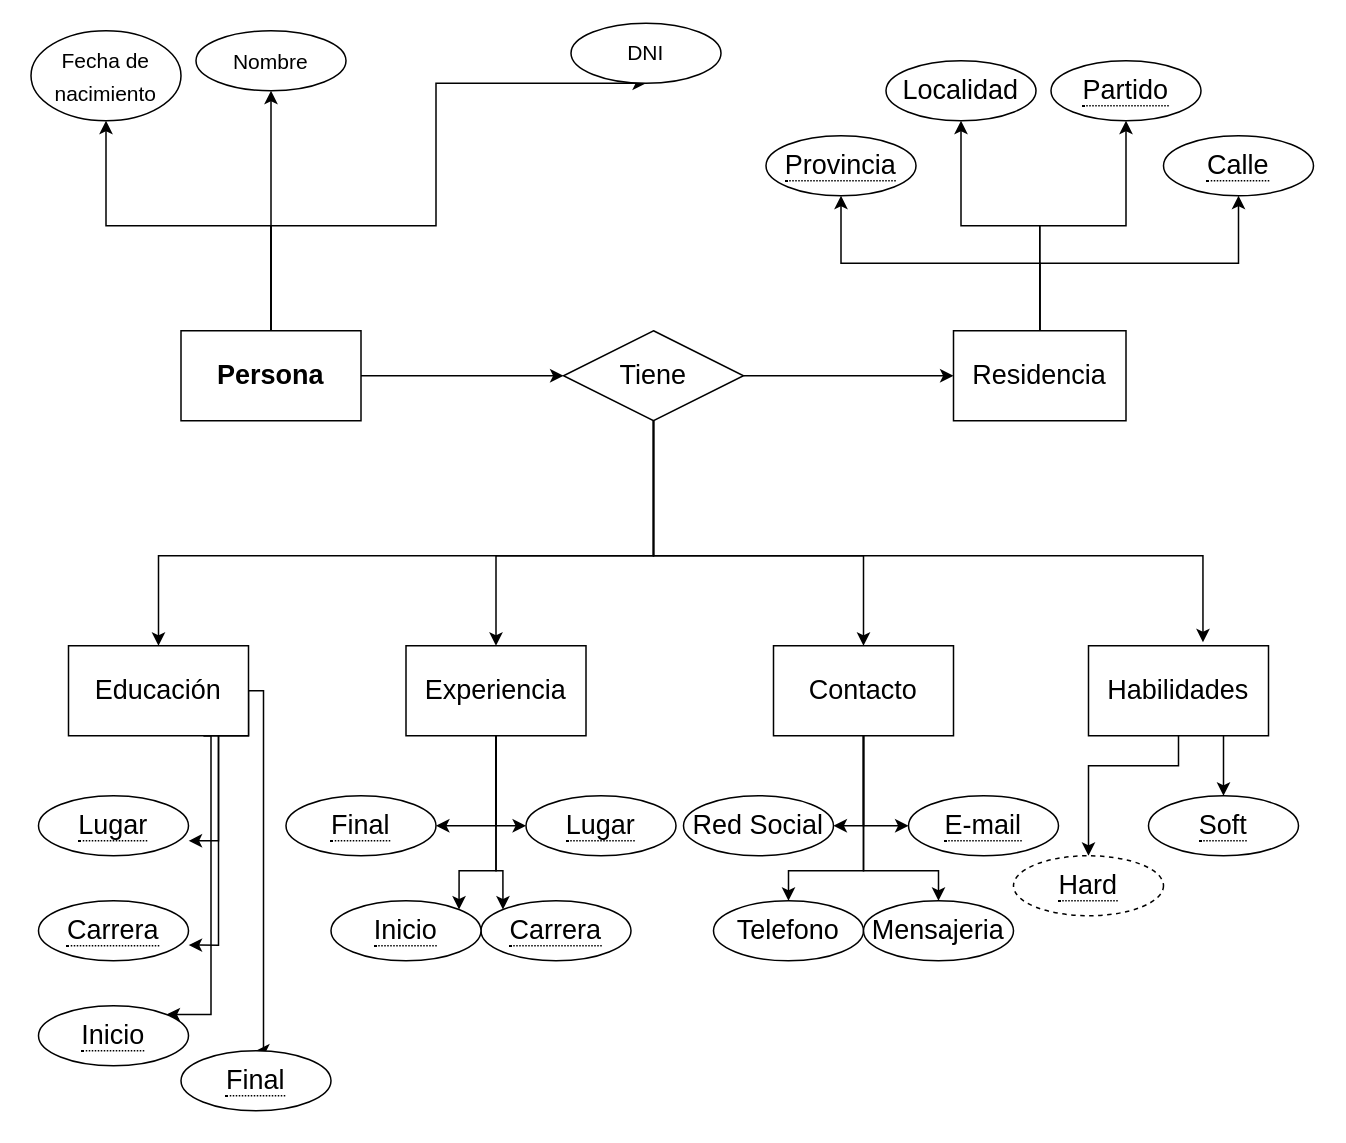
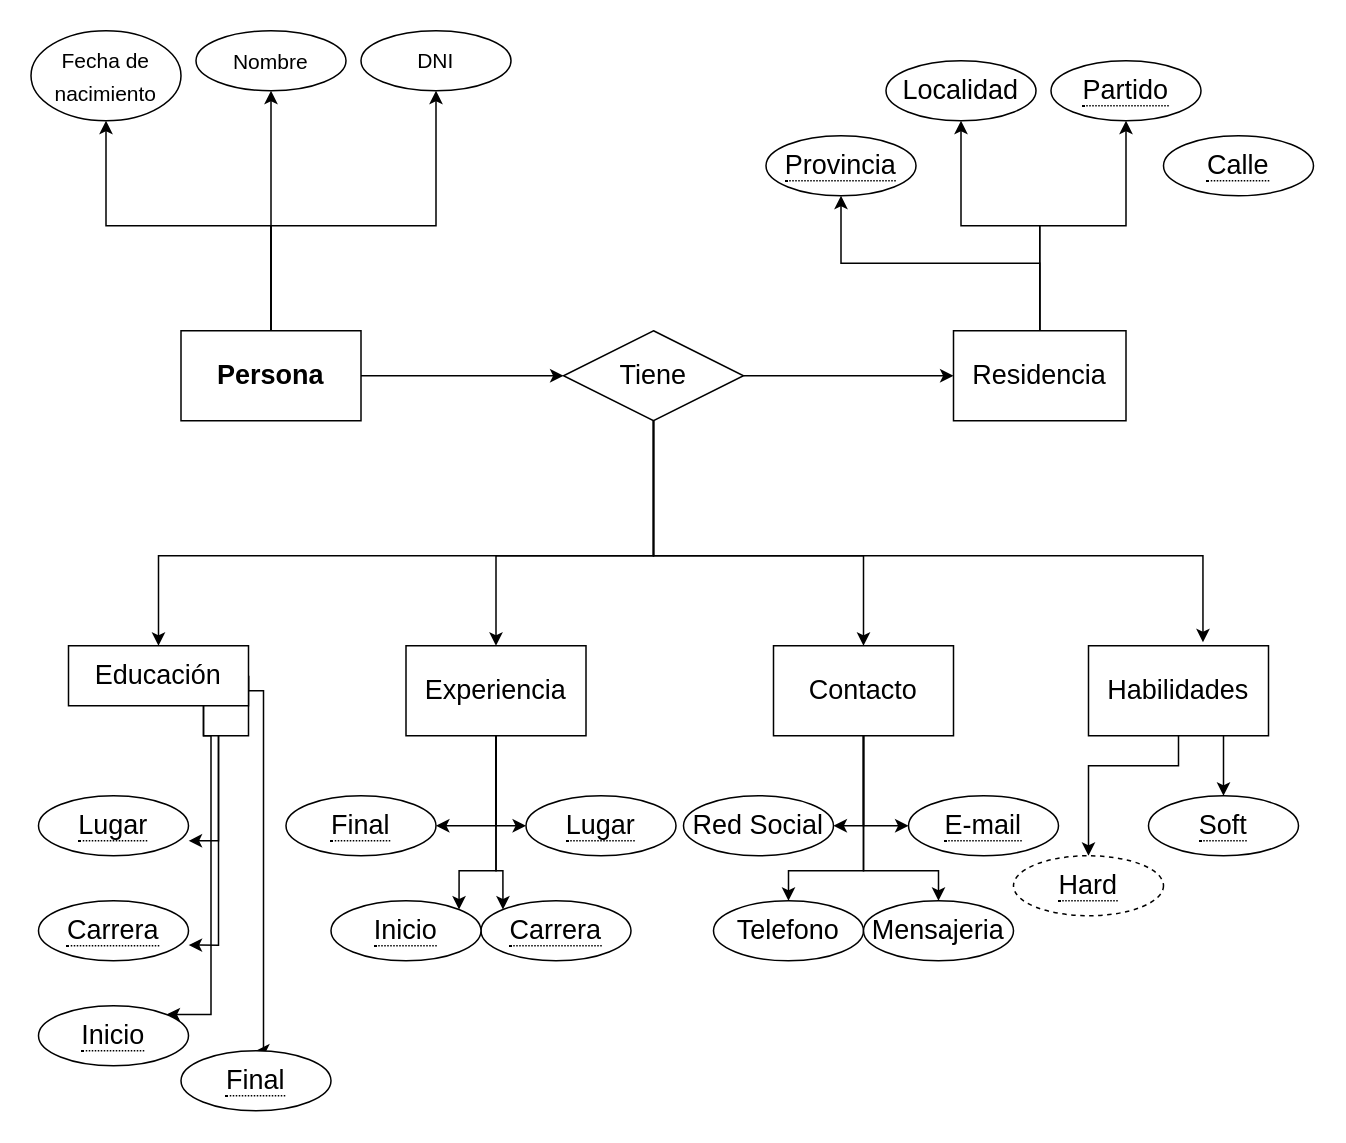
(646, 53) -> (436, 61)
(1168, 263) -> none
(158, 691) -> (158, 676)
